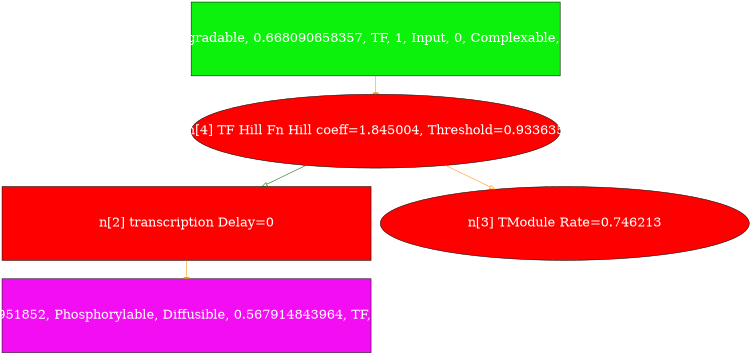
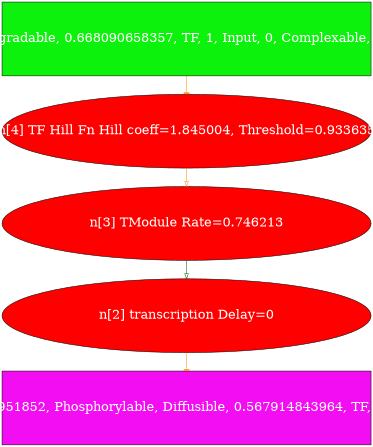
(286, 175) -> (187, 267)
(187, 223) -> (187, 316)
